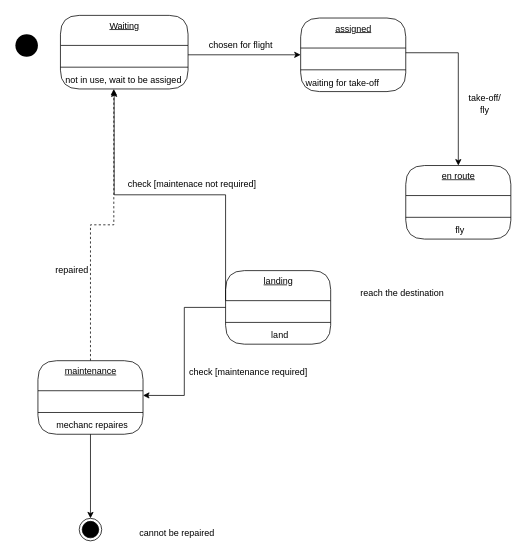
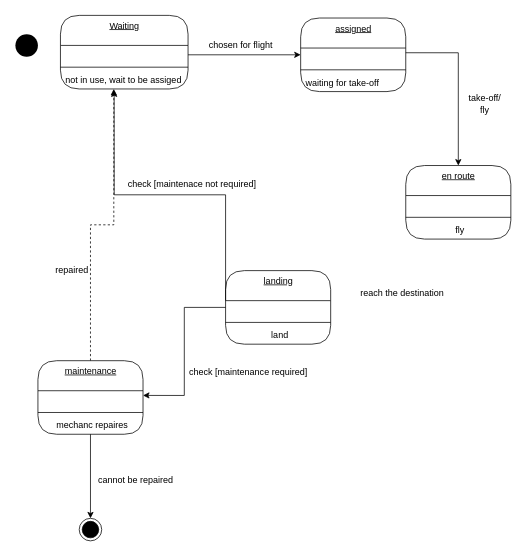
(177, 533) -> (135, 480)
